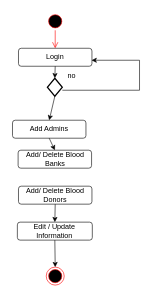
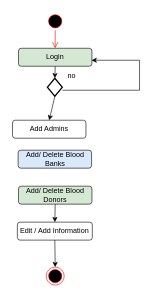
(55, 57) -> (55, 57)
(52, 145) -> none
(55, 159) -> (55, 159)
(55, 195) -> (55, 195)
(55, 231) -> (55, 231)
